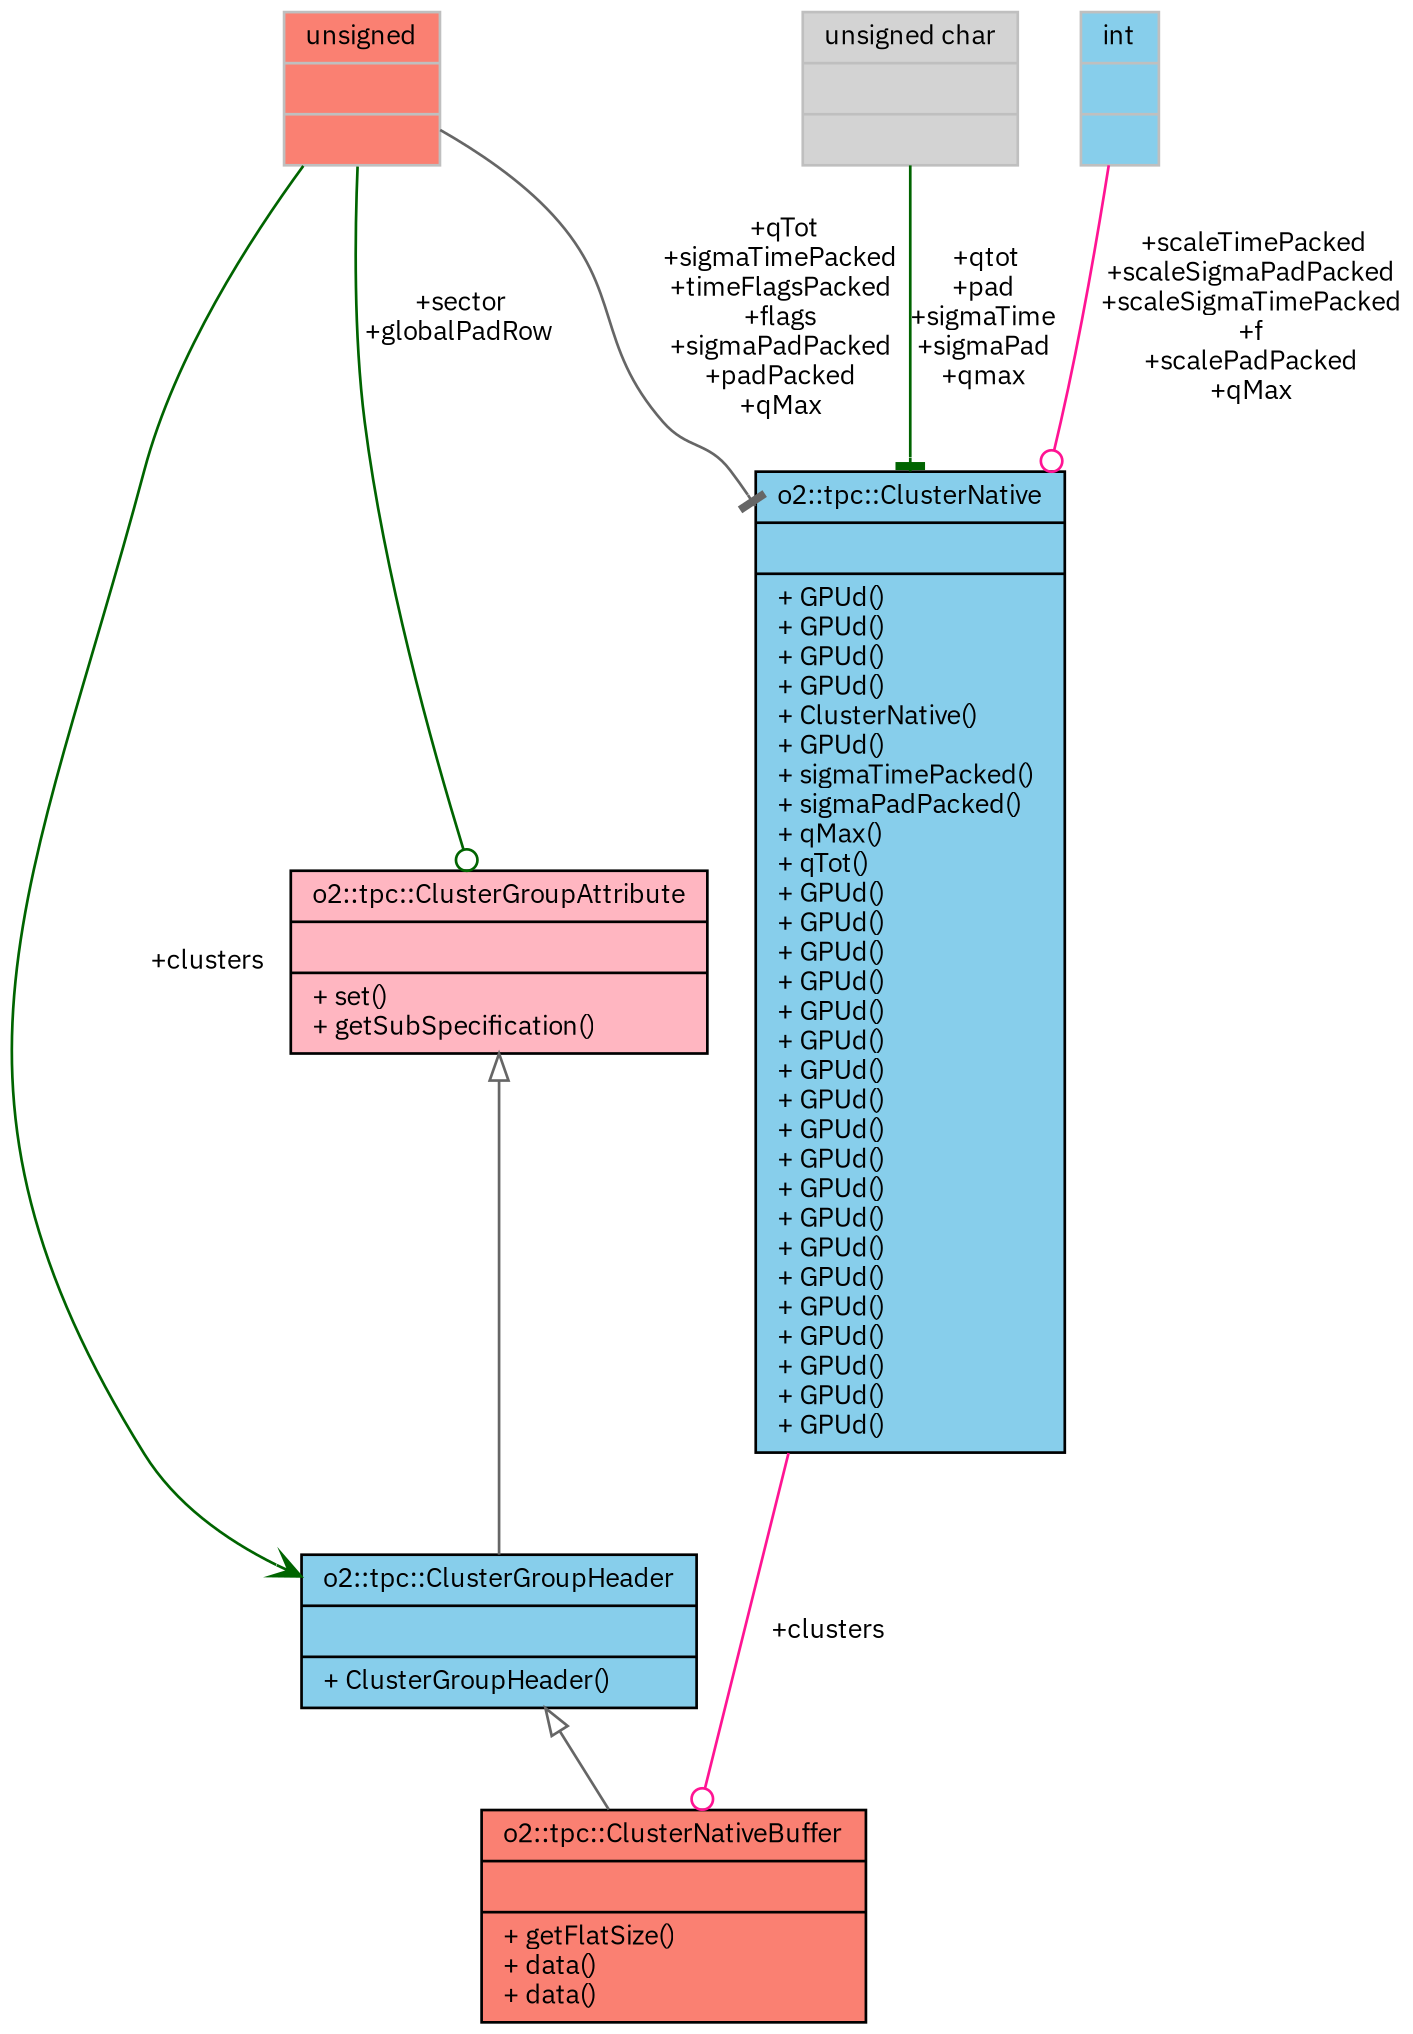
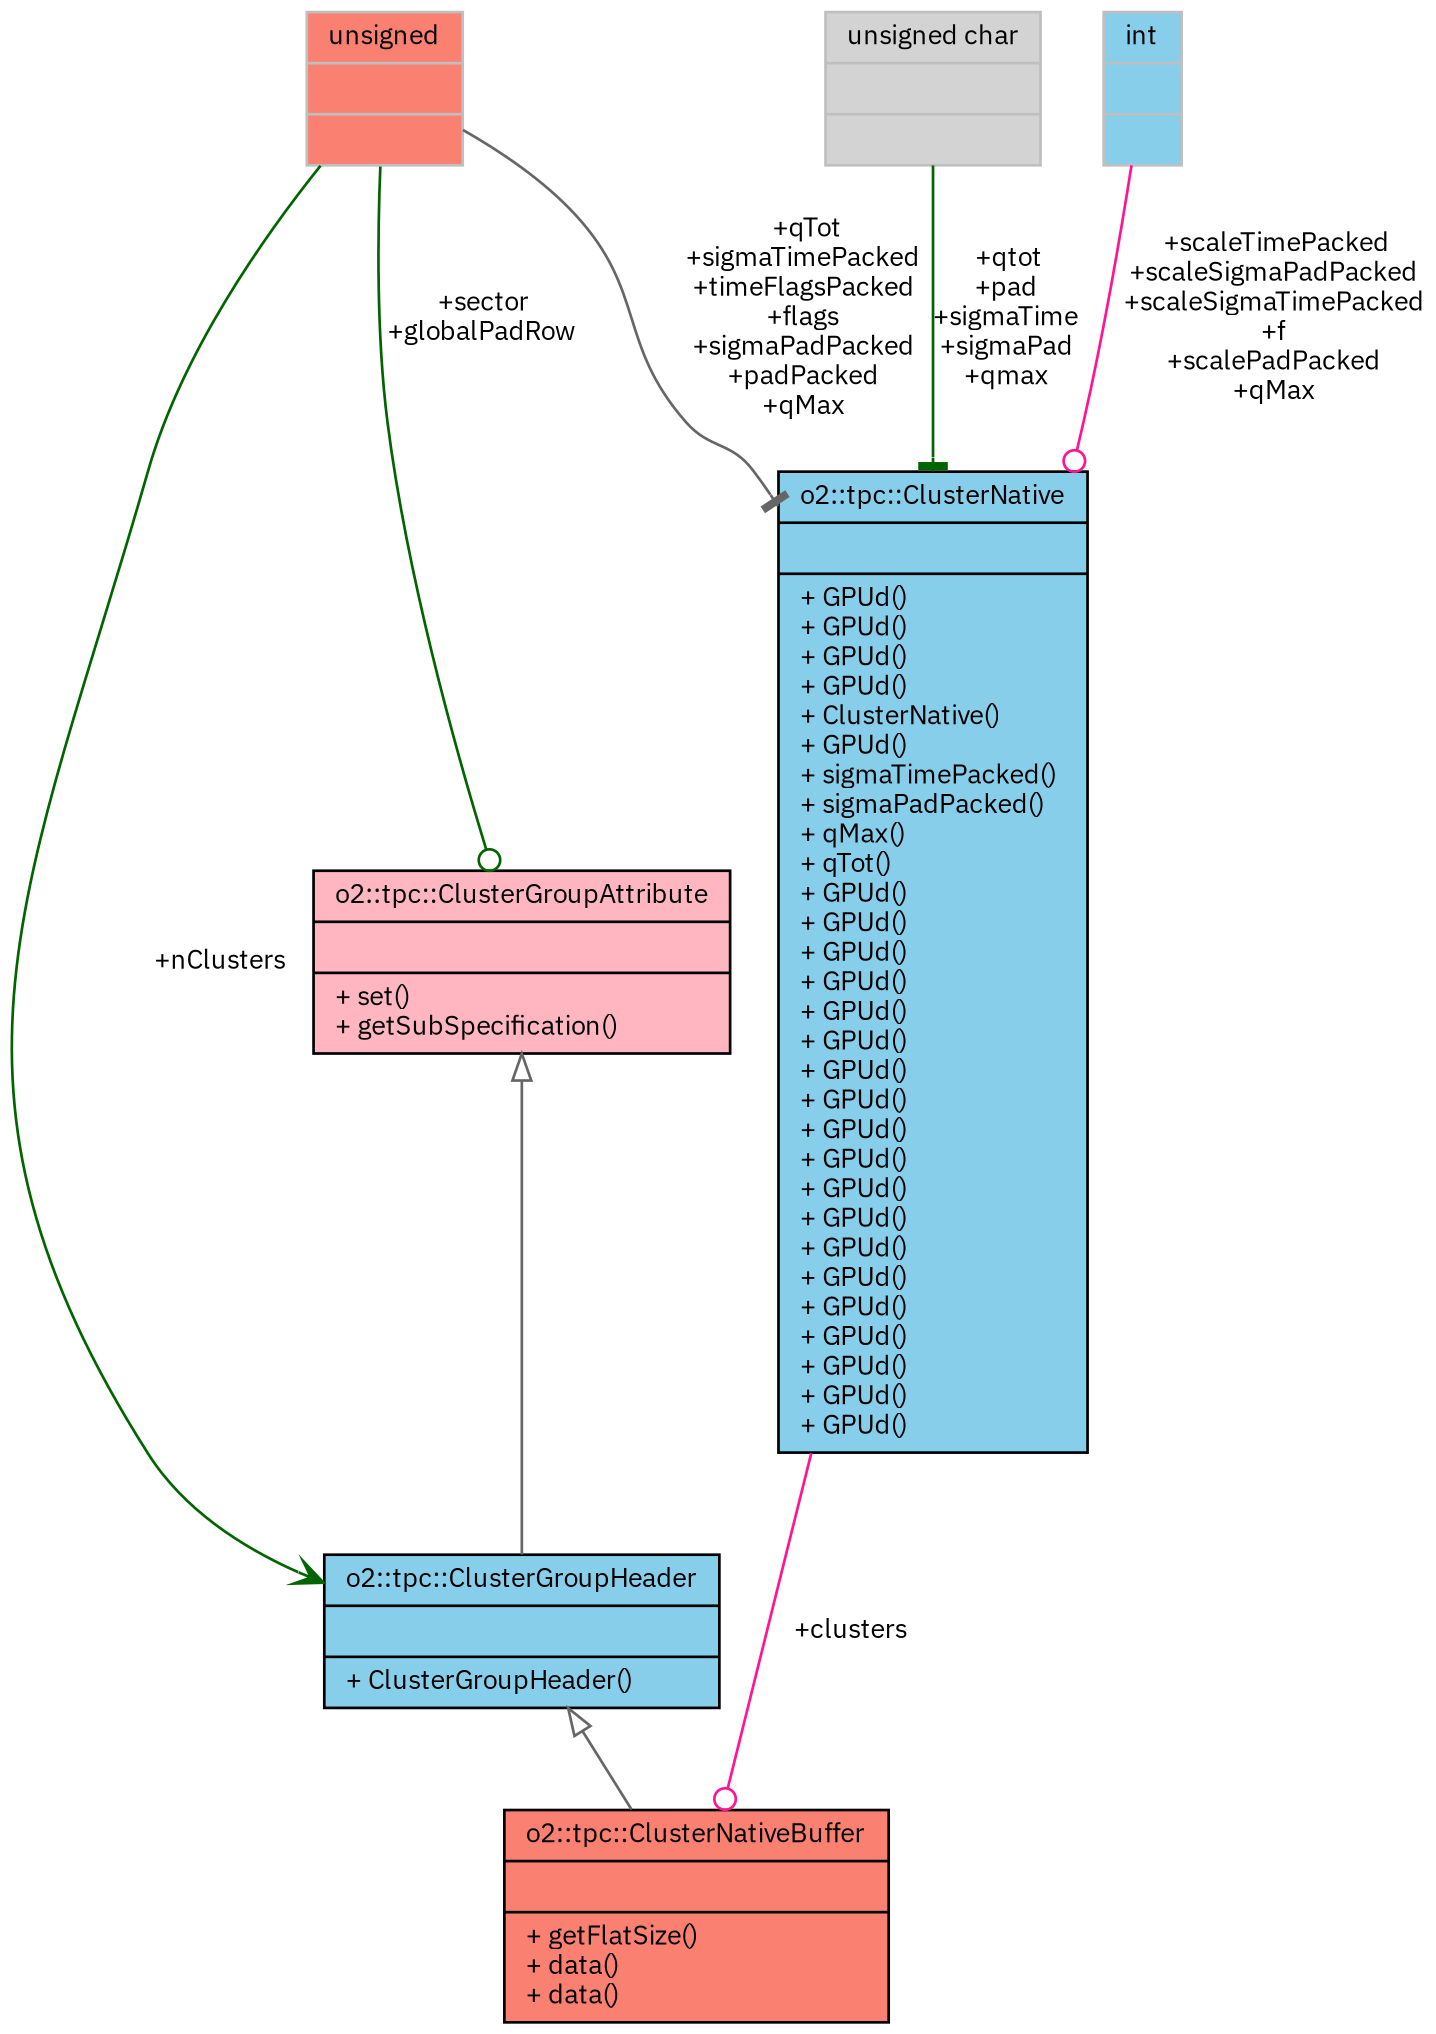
(205, 962) -> (218, 962)
